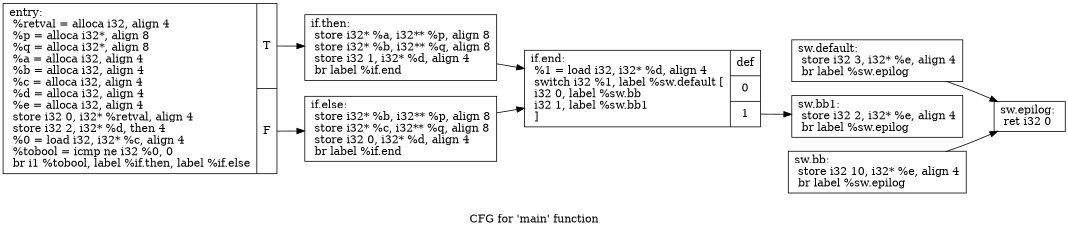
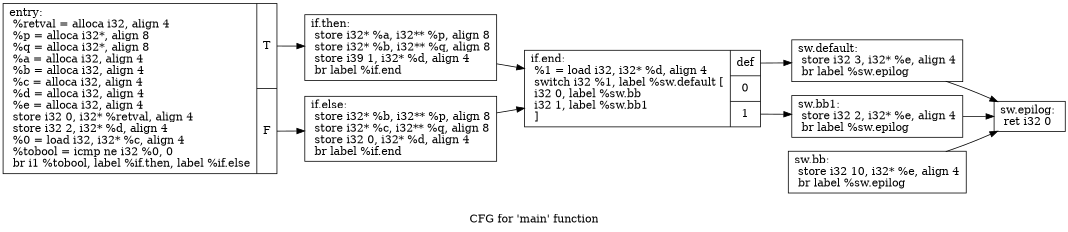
(390, 59) -> (390, 59)
none -> (772, 63)
none -> (974, 116)
(87, 129) -> (89, 129)
